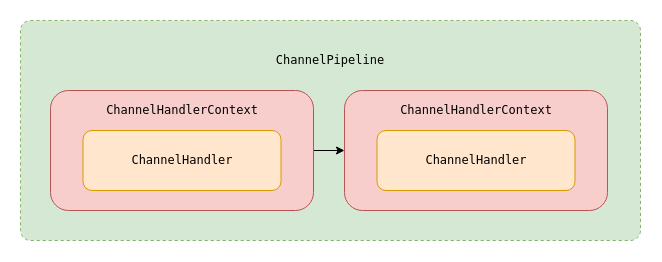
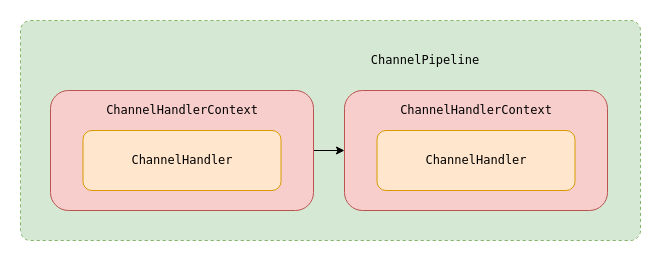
(331, 61) -> (426, 61)
